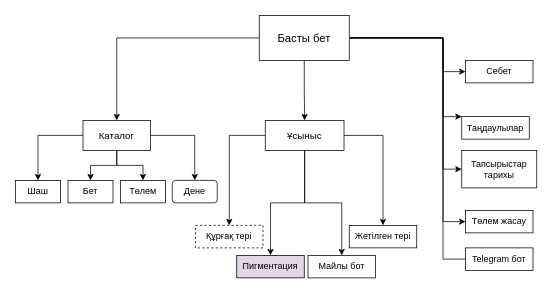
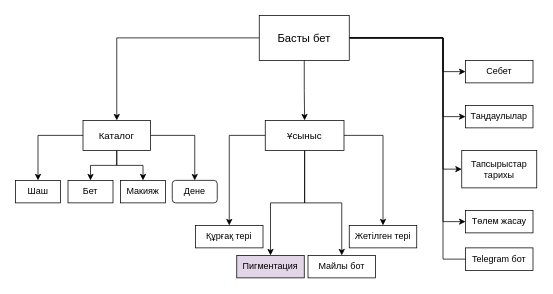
(495, 128) -> (499, 117)
(143, 192) -> (143, 192)
(229, 237) -> (229, 237)
